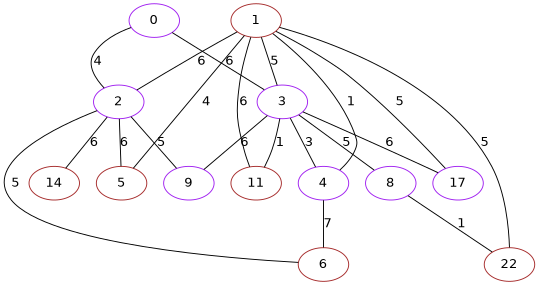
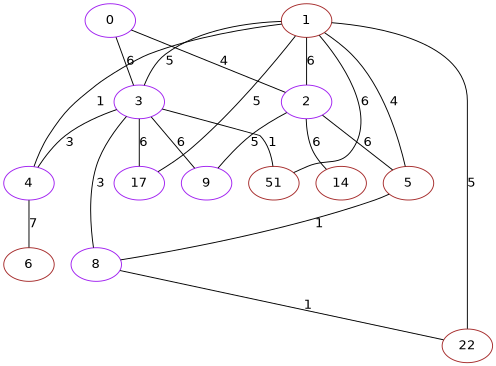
(347, 143) -> (101, 183)
(256, 183) -> (274, 183)
(81, 233) -> none
none -> (256, 233)
